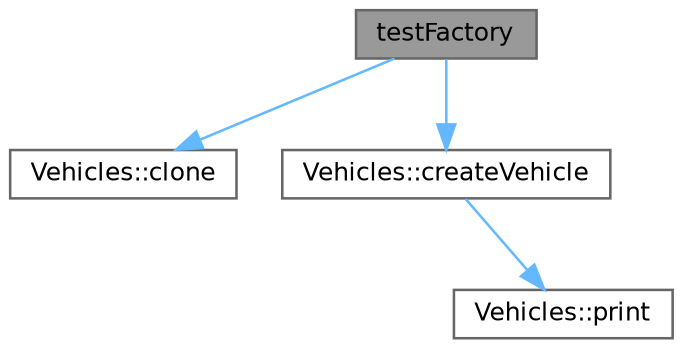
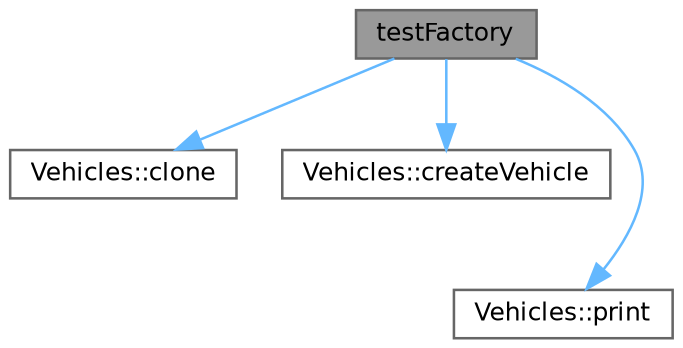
(496, 234) -> (628, 141)
